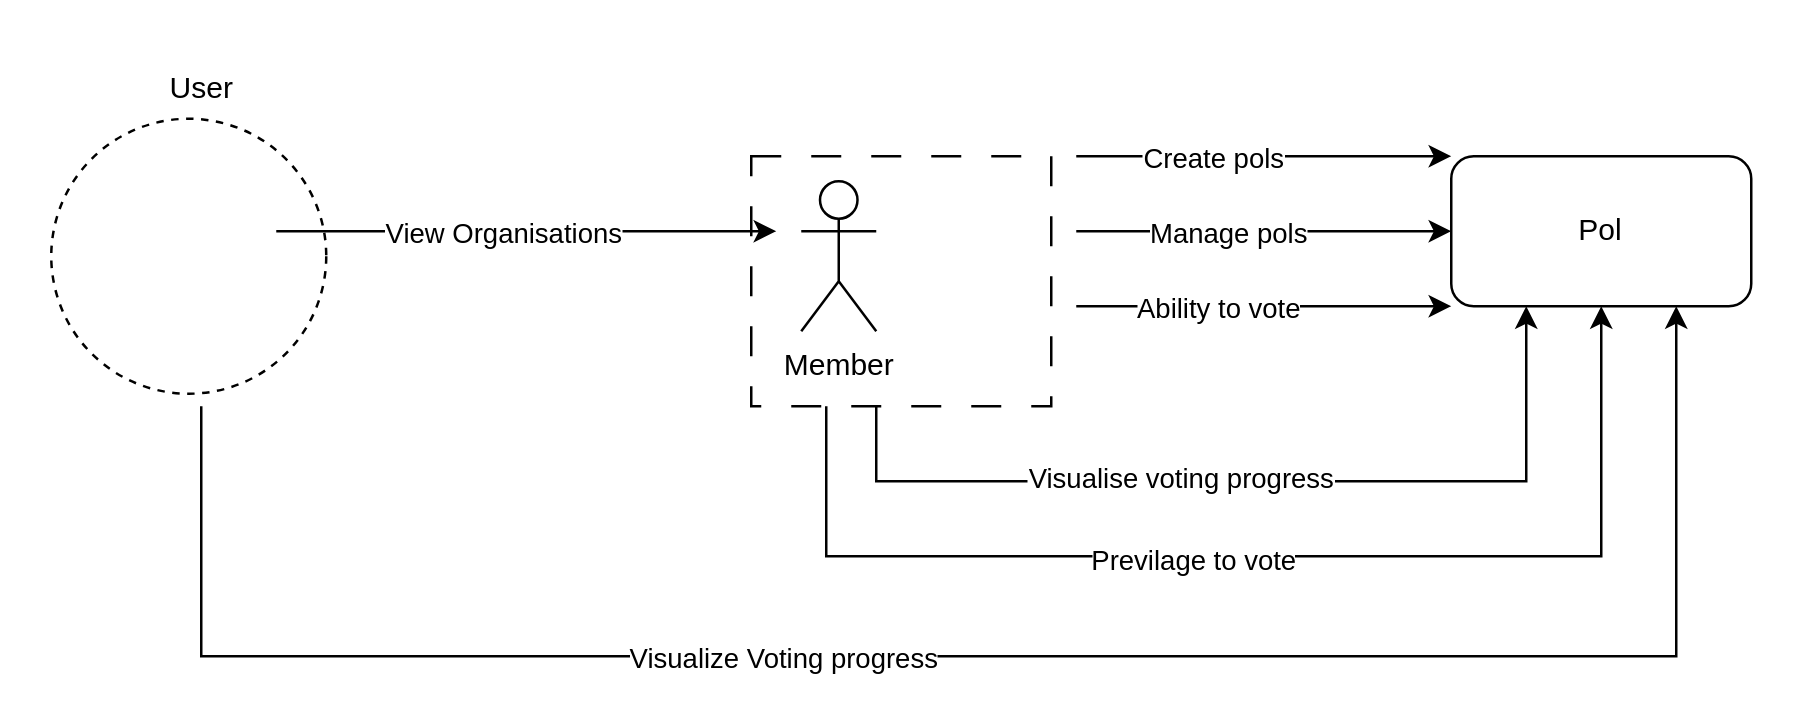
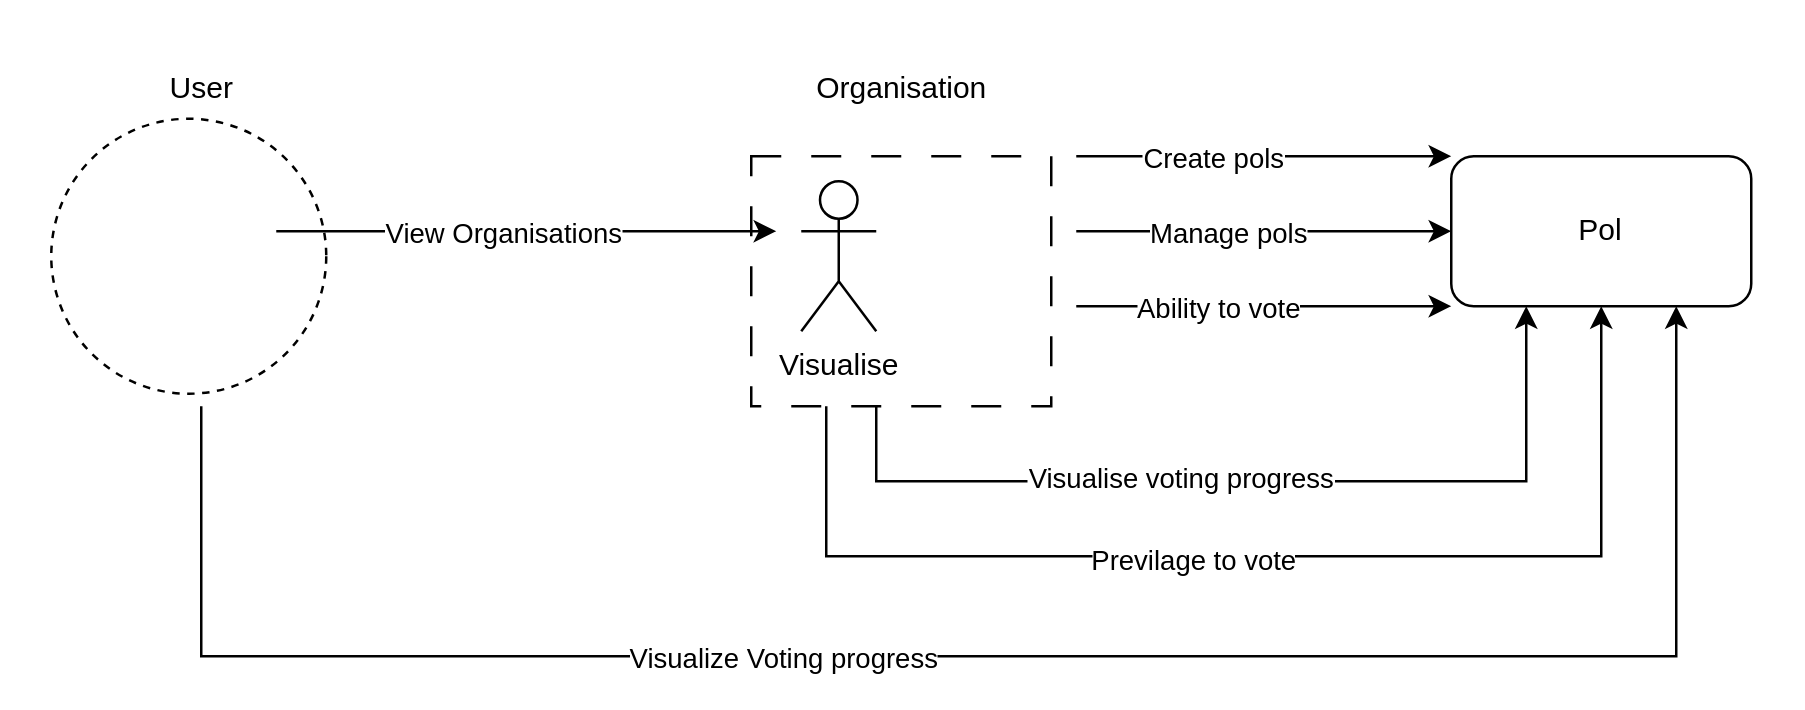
none -> (901, 89)
(840, 367) -> (840, 367)
